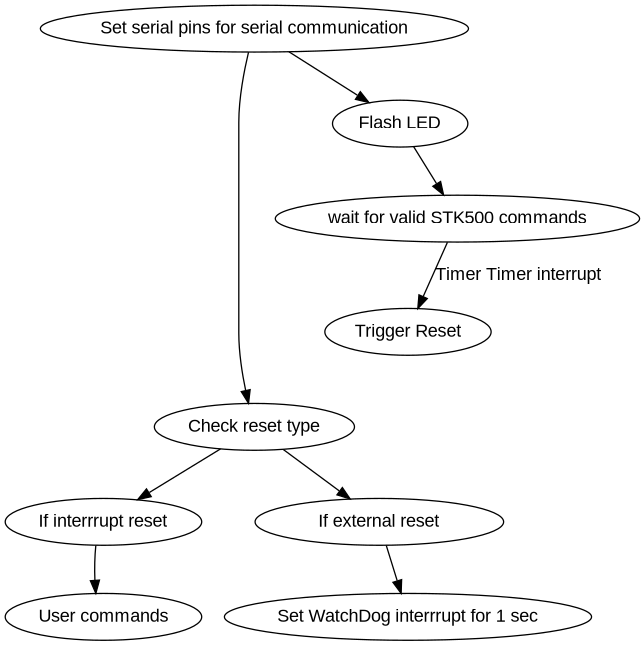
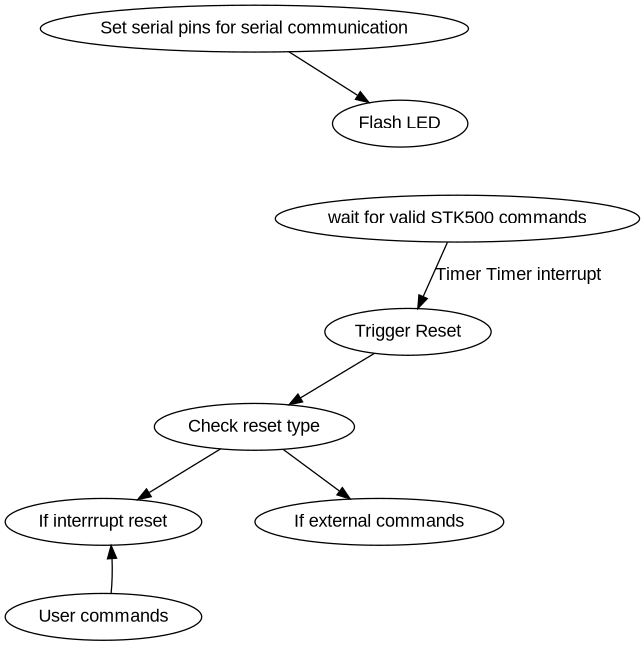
(425, 165) -> none
(239, 221) -> (337, 376)
(379, 522) -> (379, 522)
(95, 563) -> (112, 576)
(408, 617) -> none
